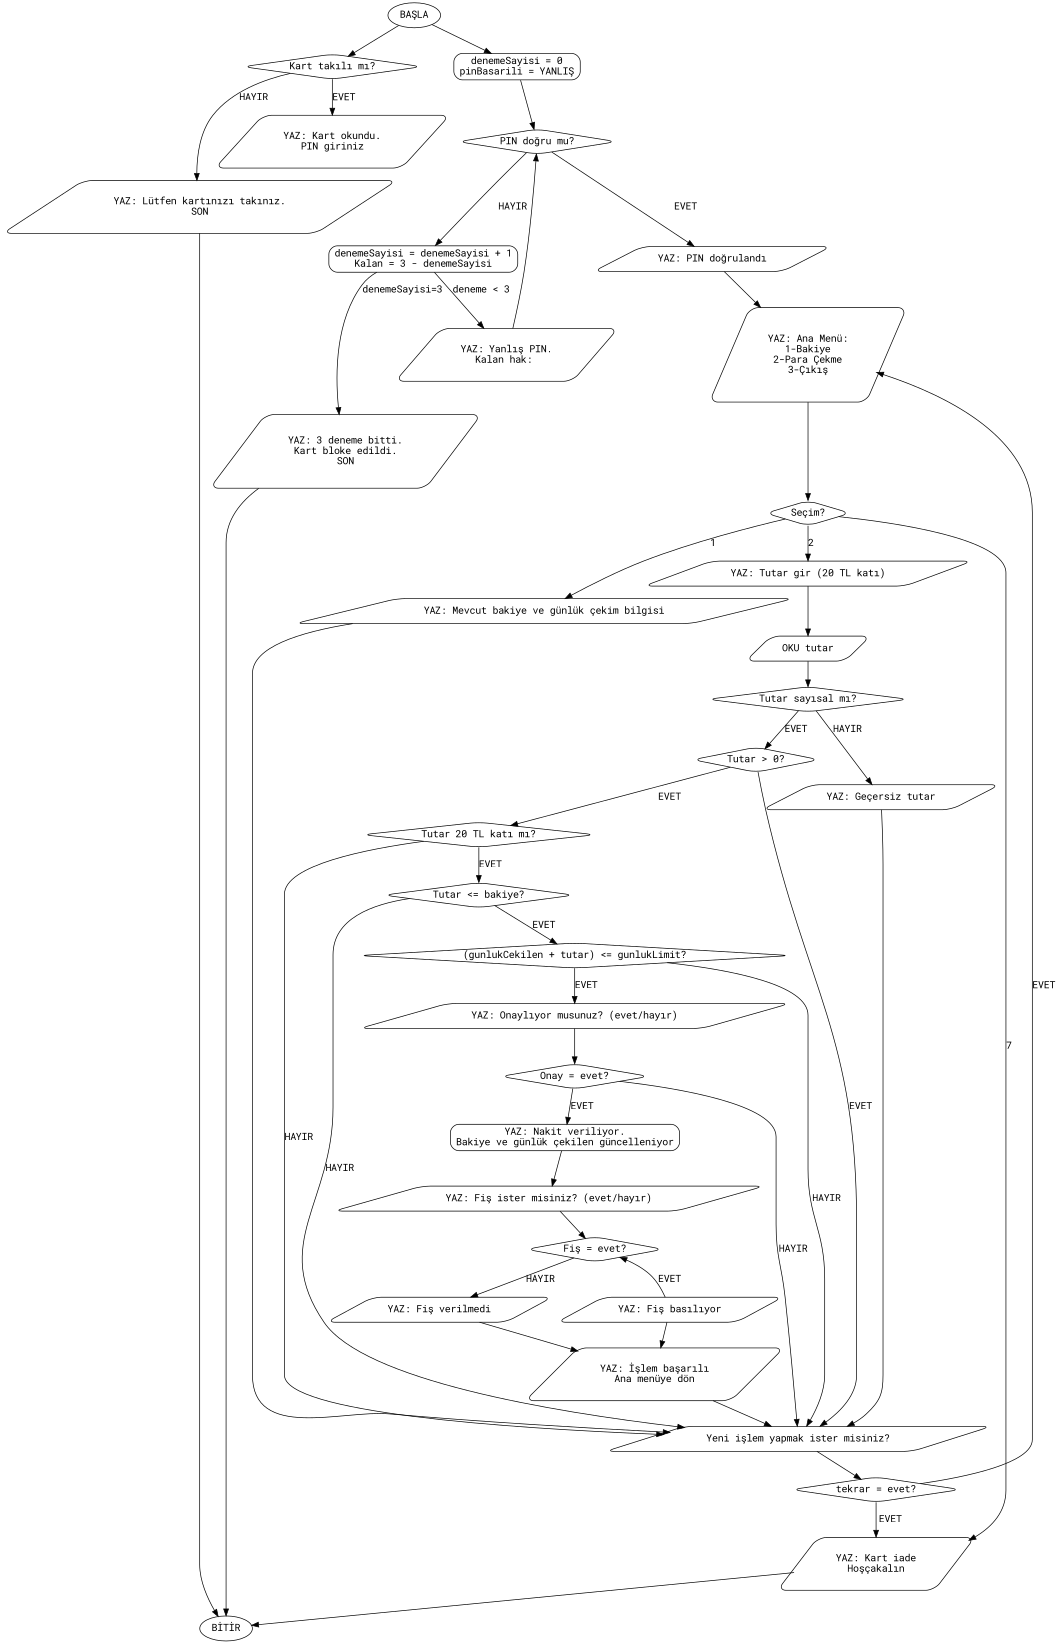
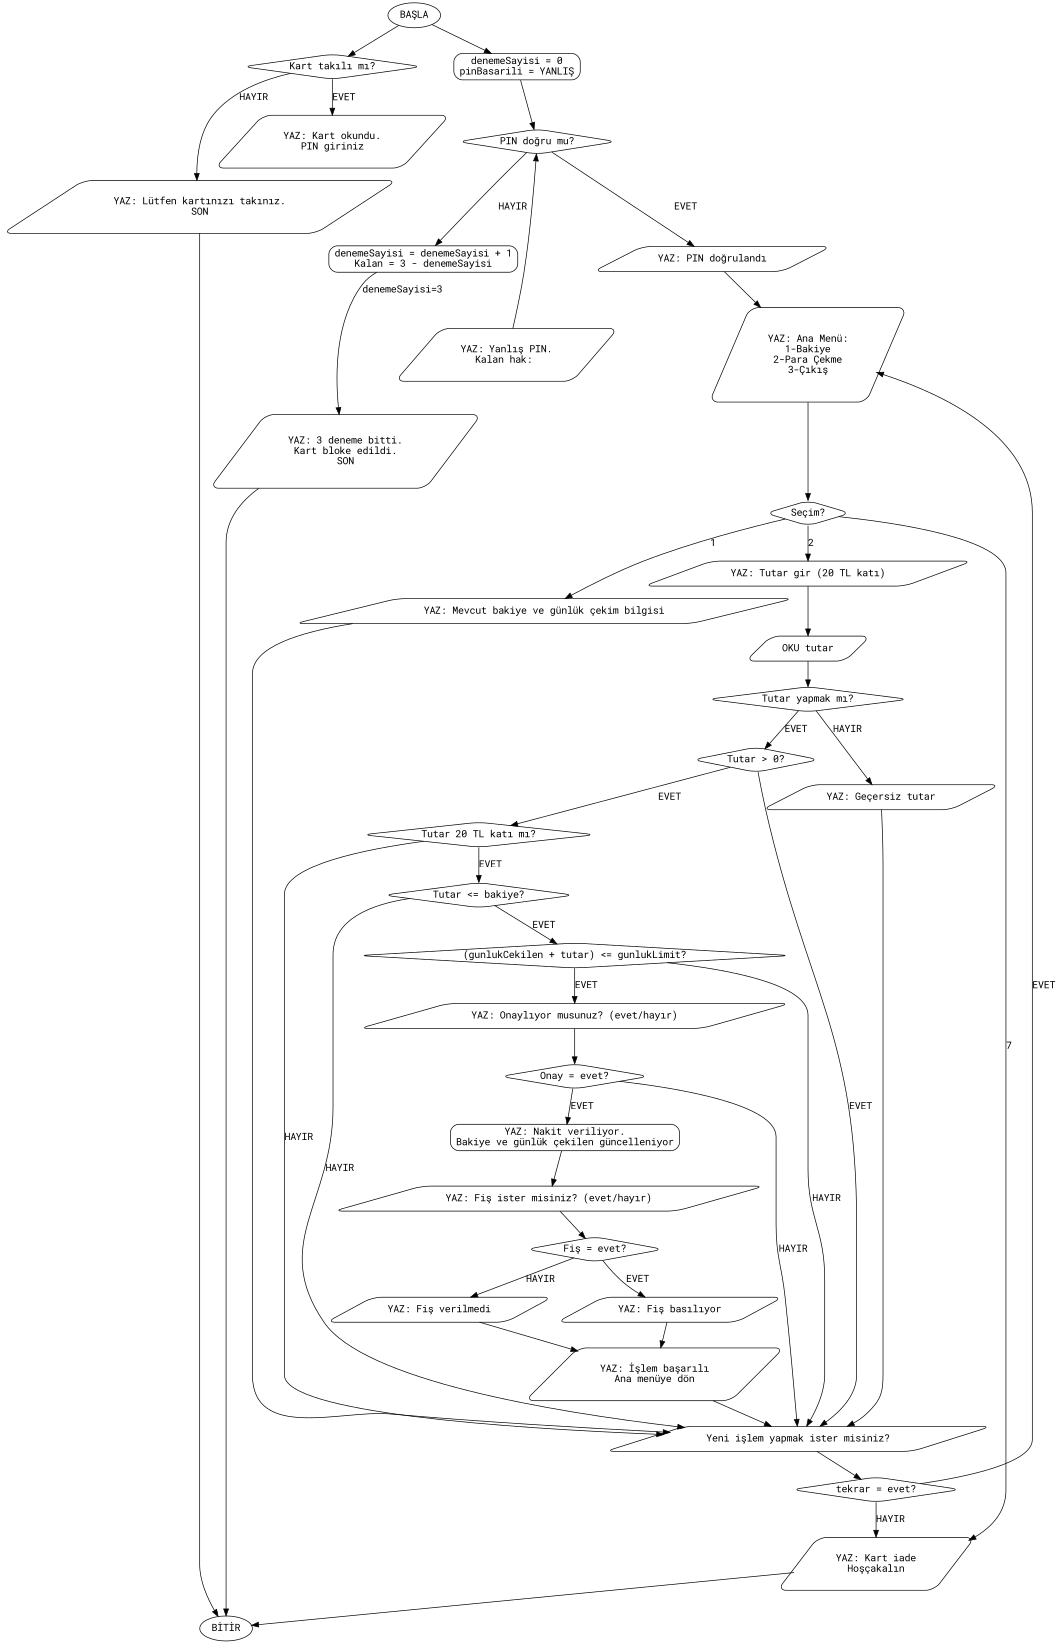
(457, 298) -> none
(808, 699) -> (808, 699)
(650, 1274) -> (619, 1279)
(891, 1520) -> (891, 1520)
